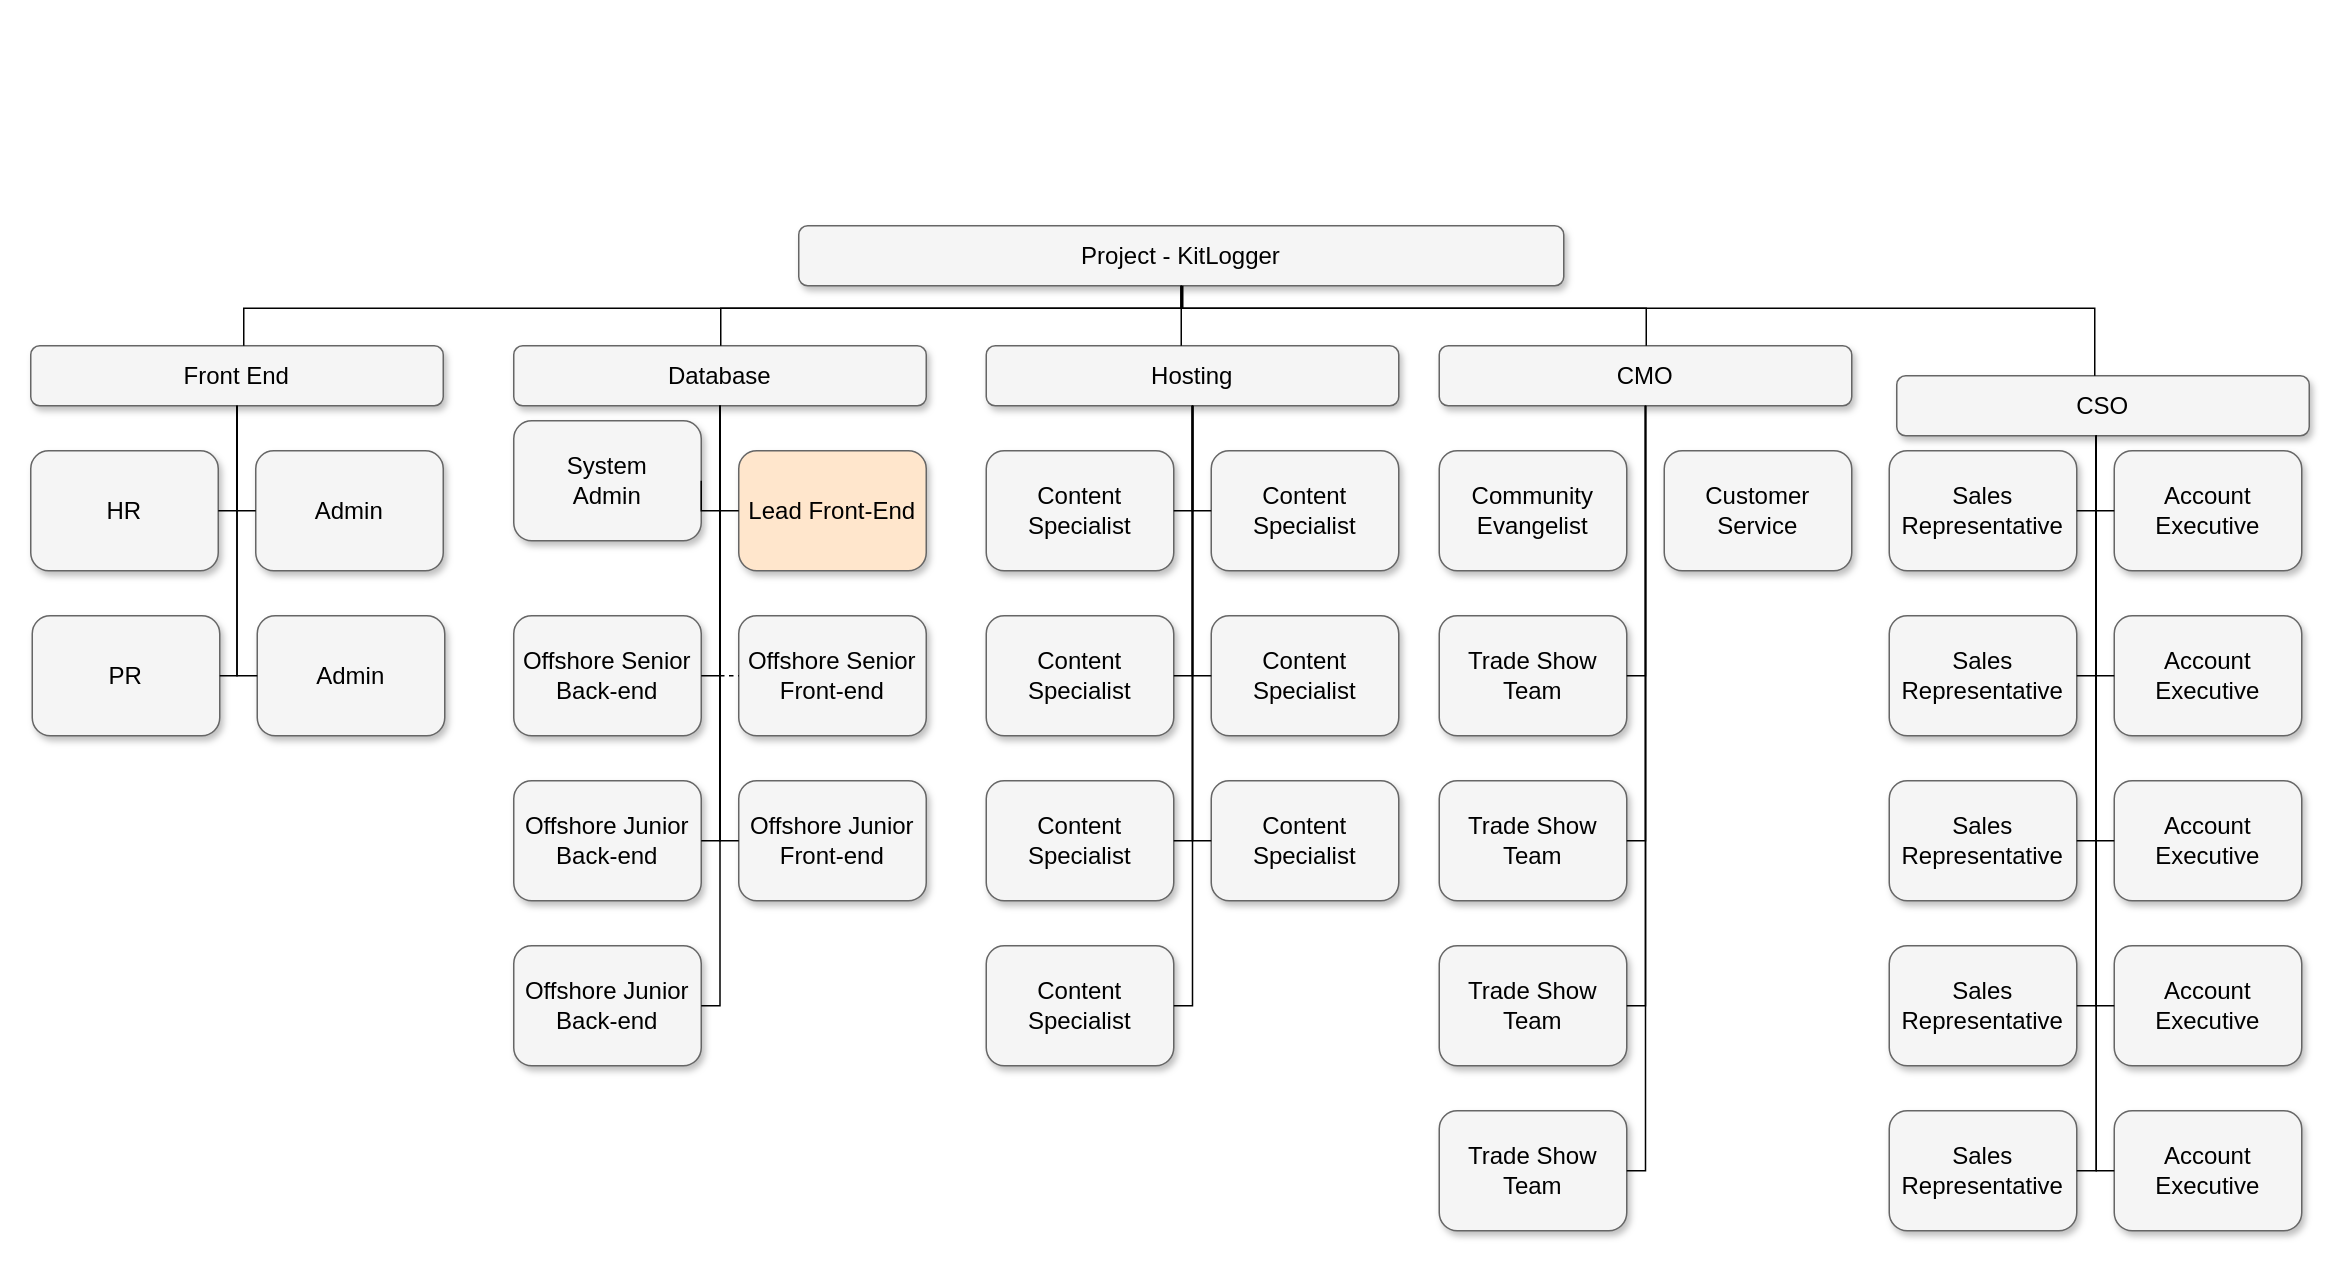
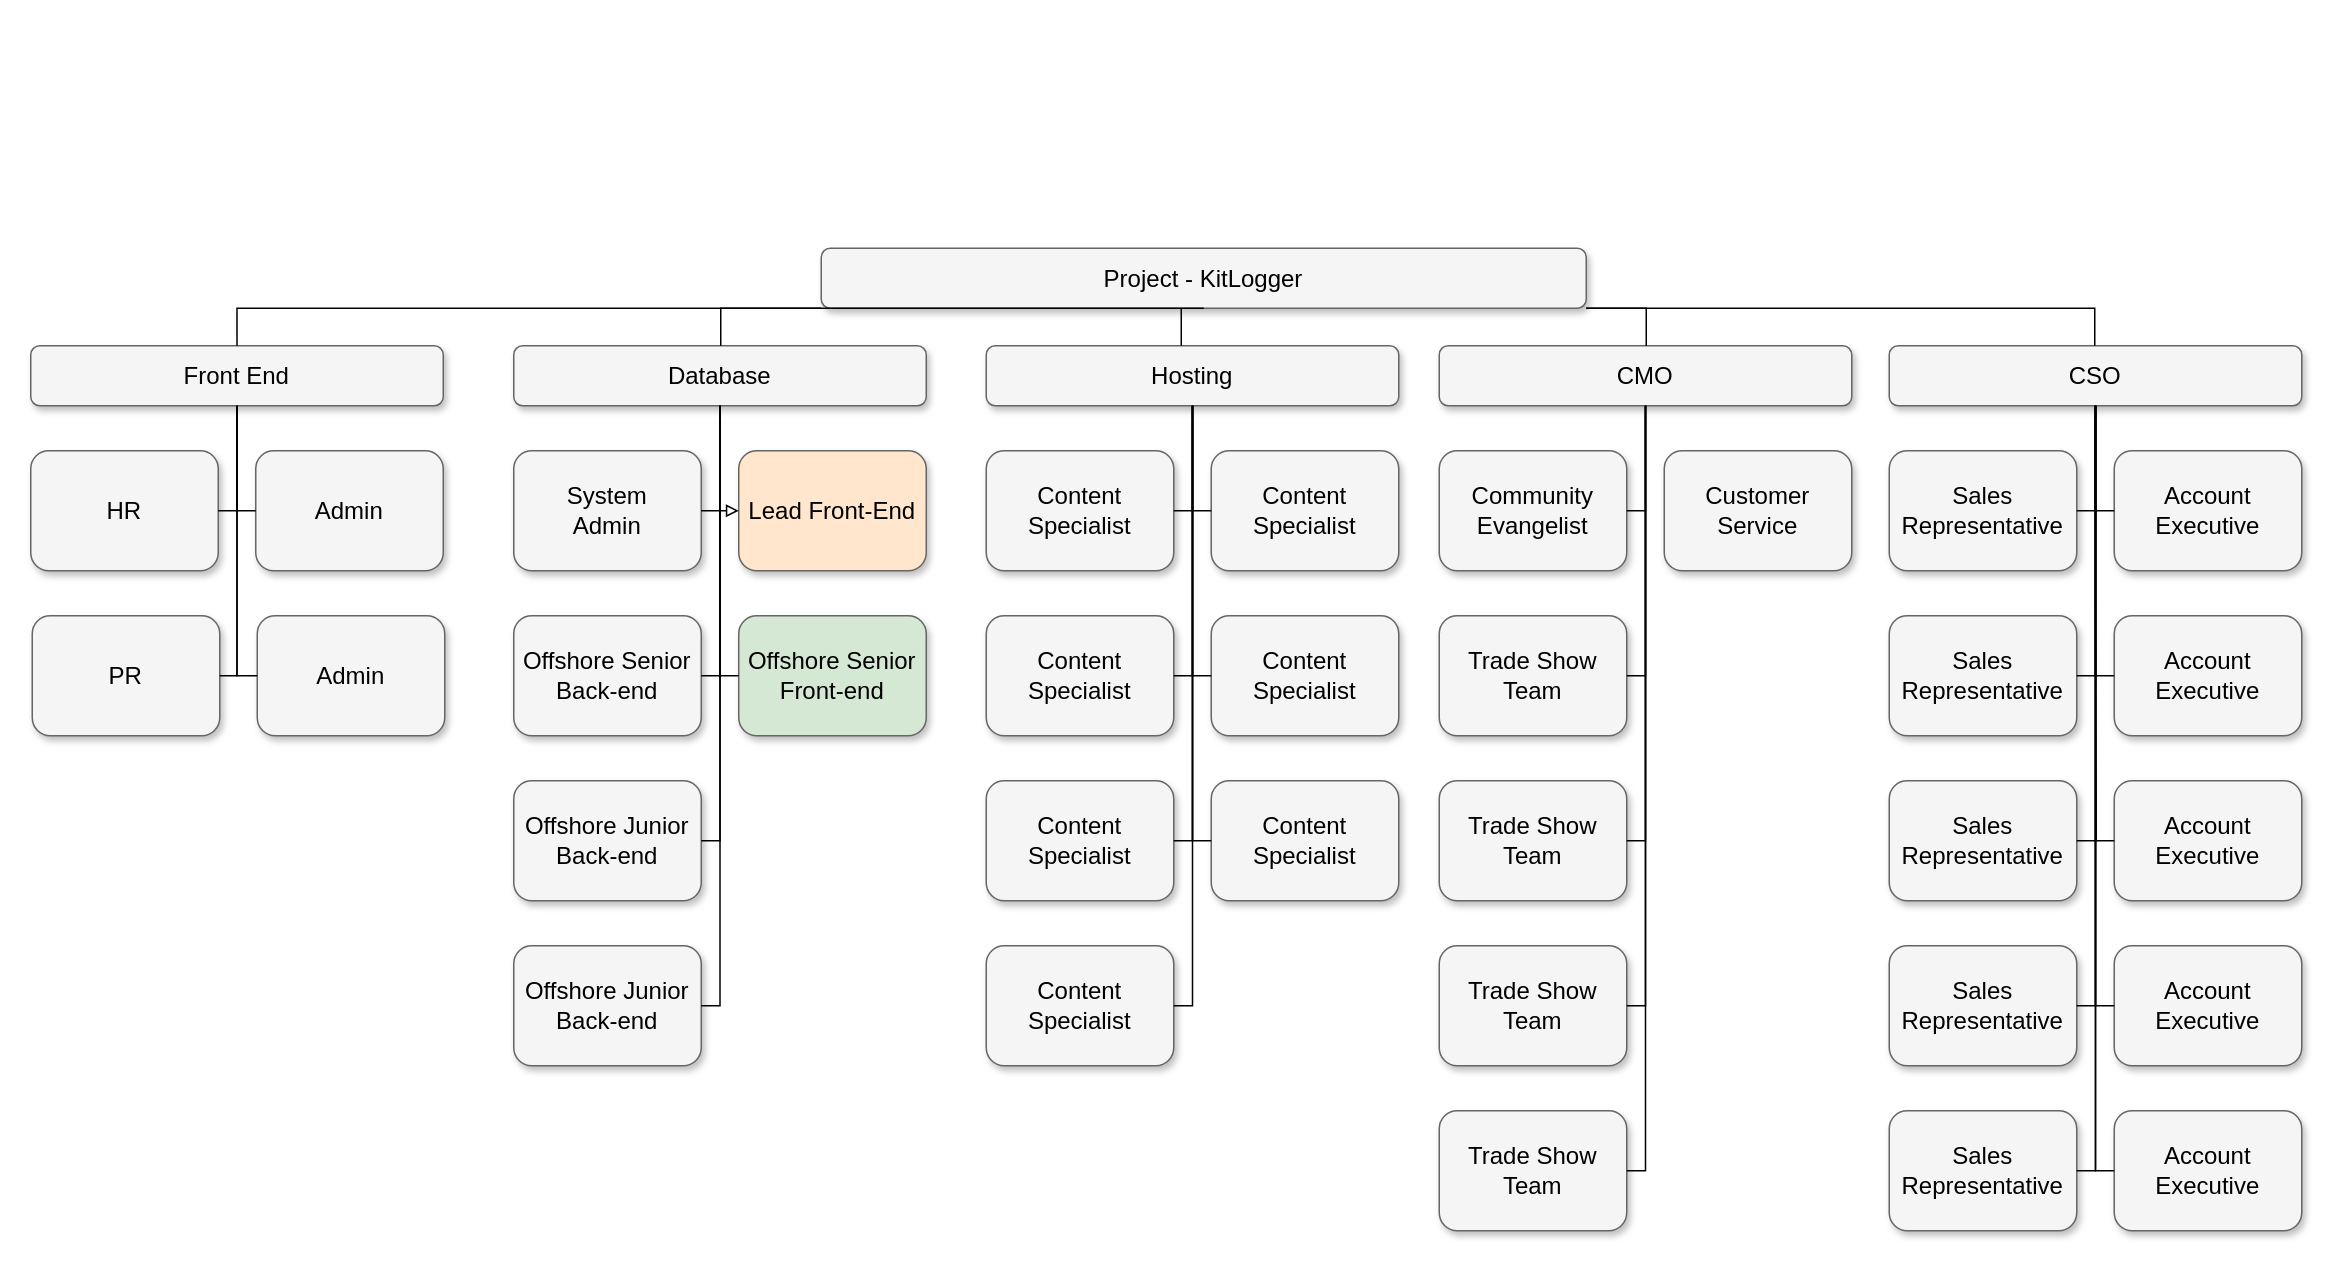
(1181, 256) -> (1204, 278)
(2103, 406) -> (2096, 376)
(608, 481) -> (608, 511)
(730, 511) -> (725, 511)
none -> (1635, 511)
(730, 676) -> (730, 676)
(833, 676) -> (833, 676)
(730, 841) -> none
(833, 841) -> none
